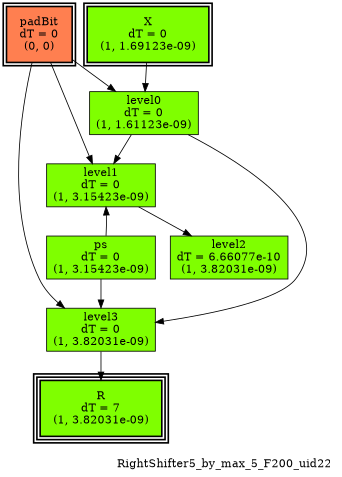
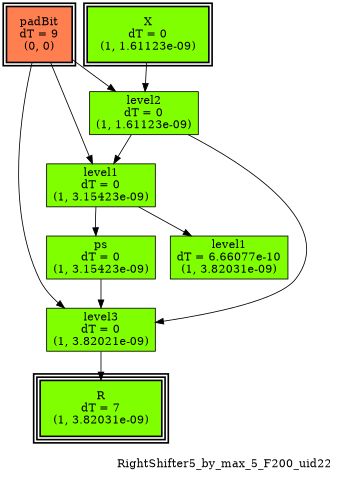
(39, 34) -> (39, 34)
(148, 34) -> (148, 34)
(144, 113) -> (144, 113)
(106, 225) -> (96, 217)
(229, 258) -> (229, 258)
(101, 330) -> (101, 330)
